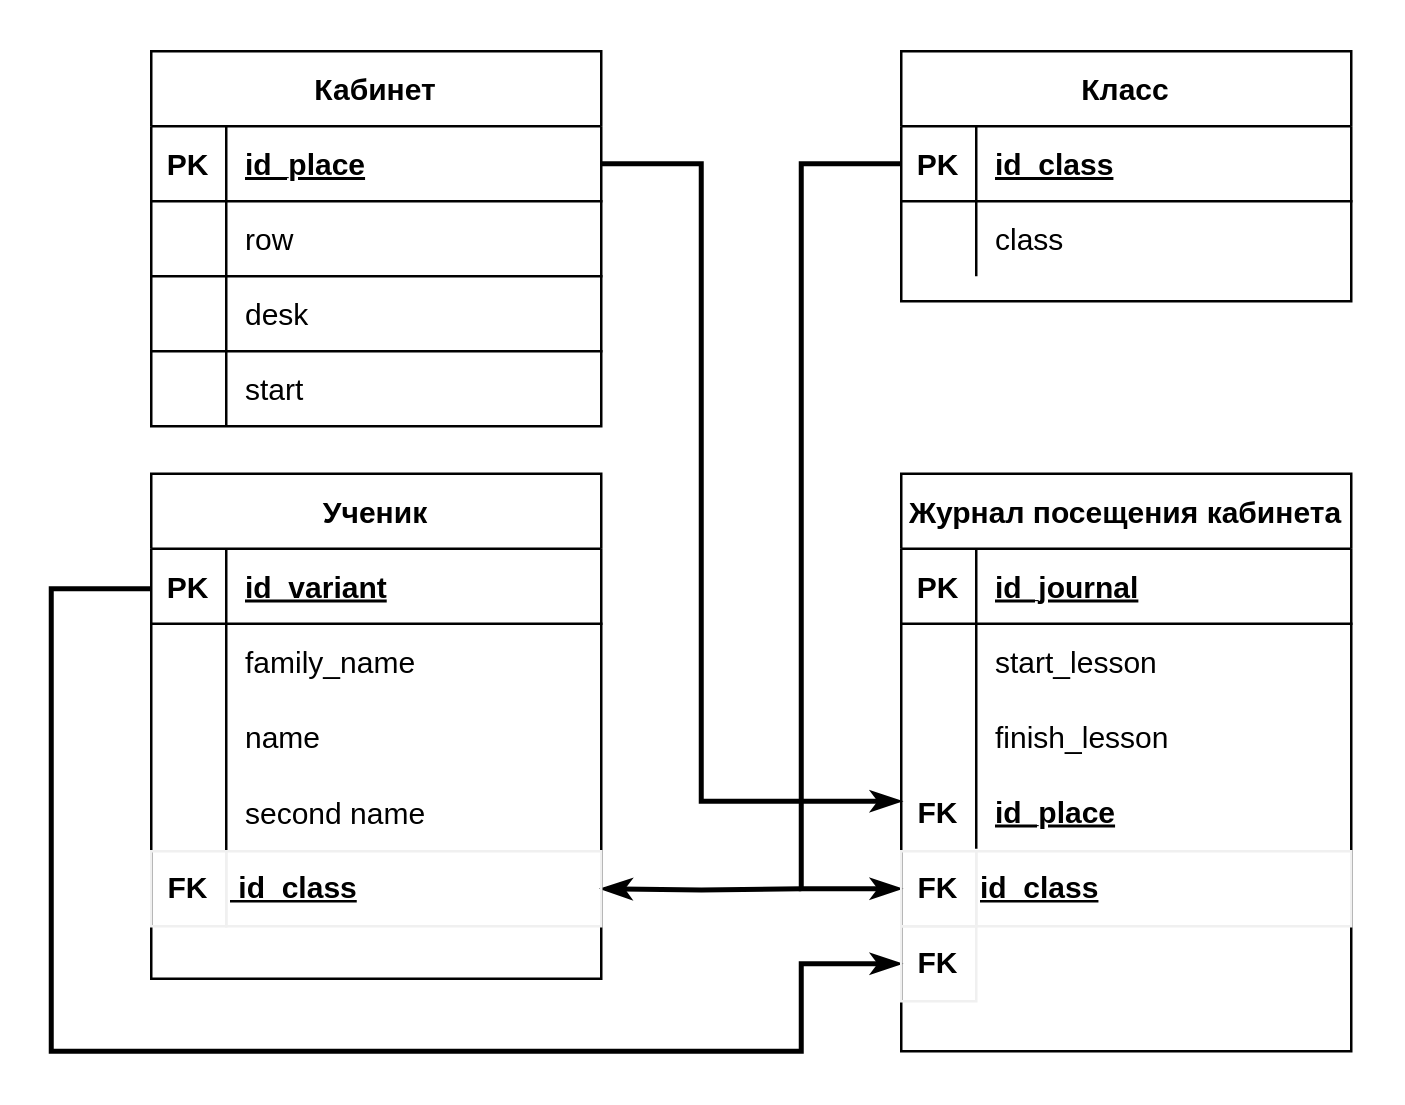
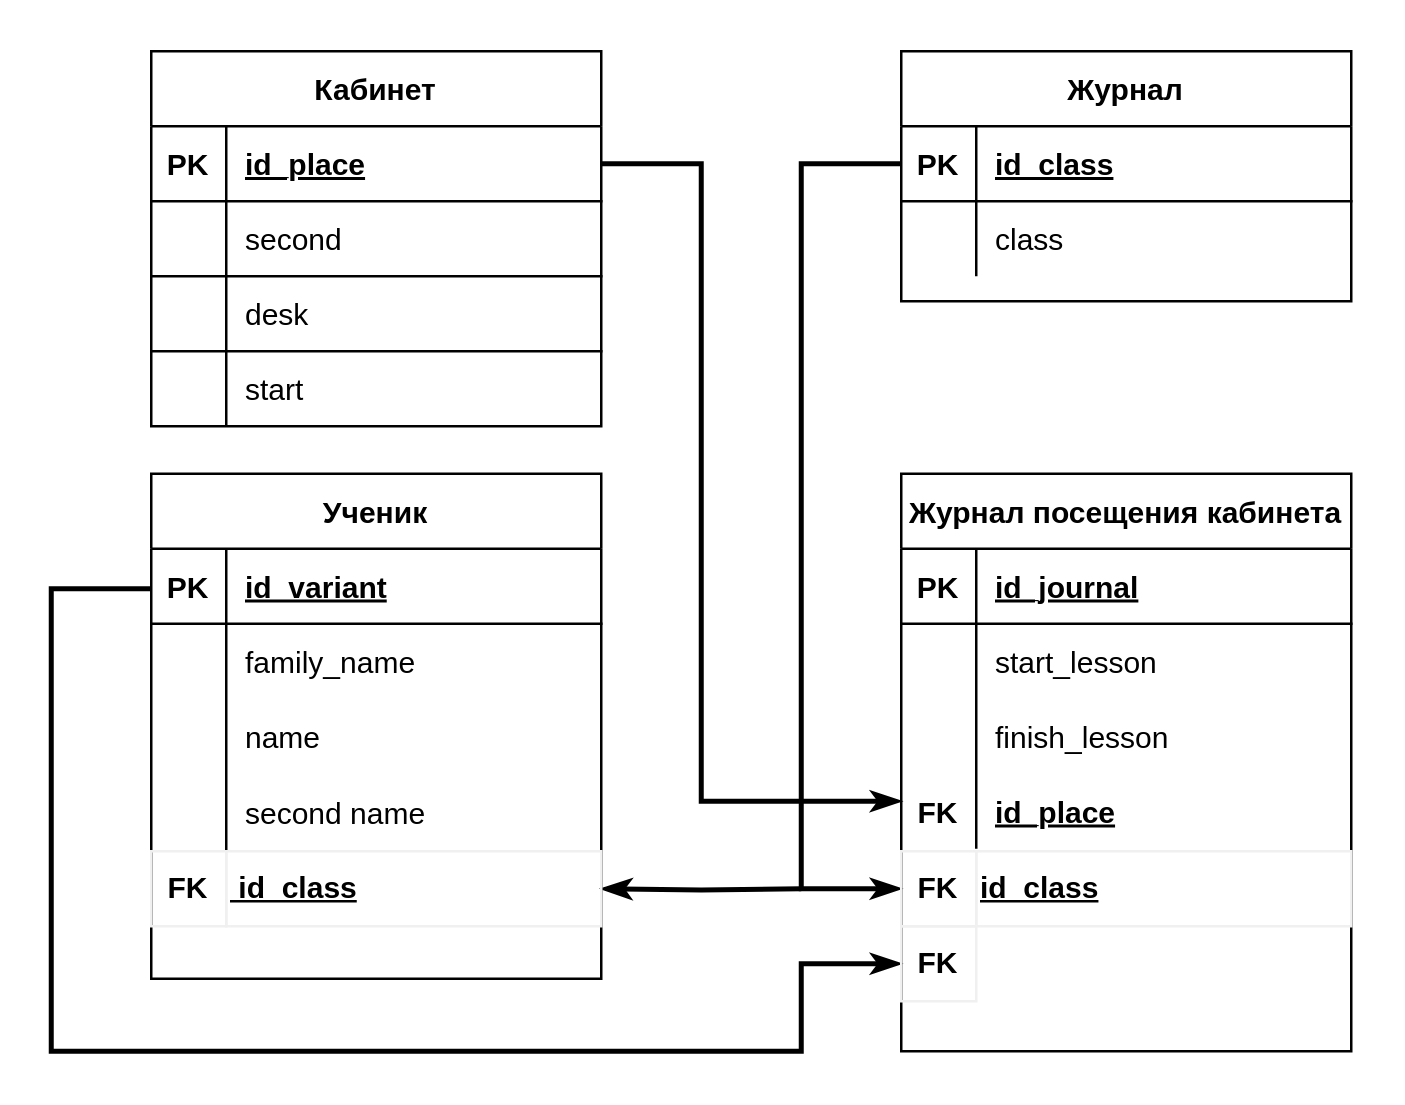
(1125, 90) -> (1125, 90)
(270, 240) -> (295, 240)
